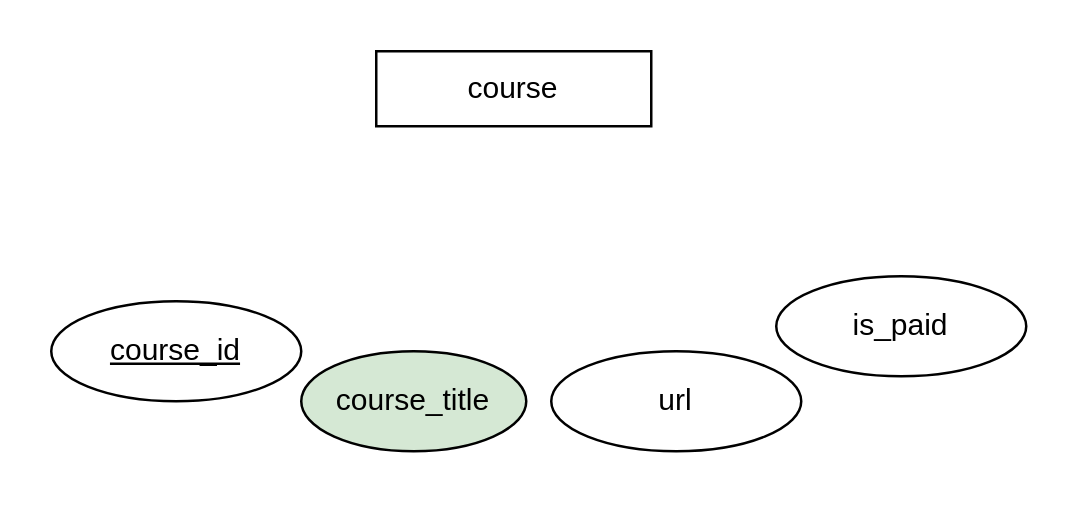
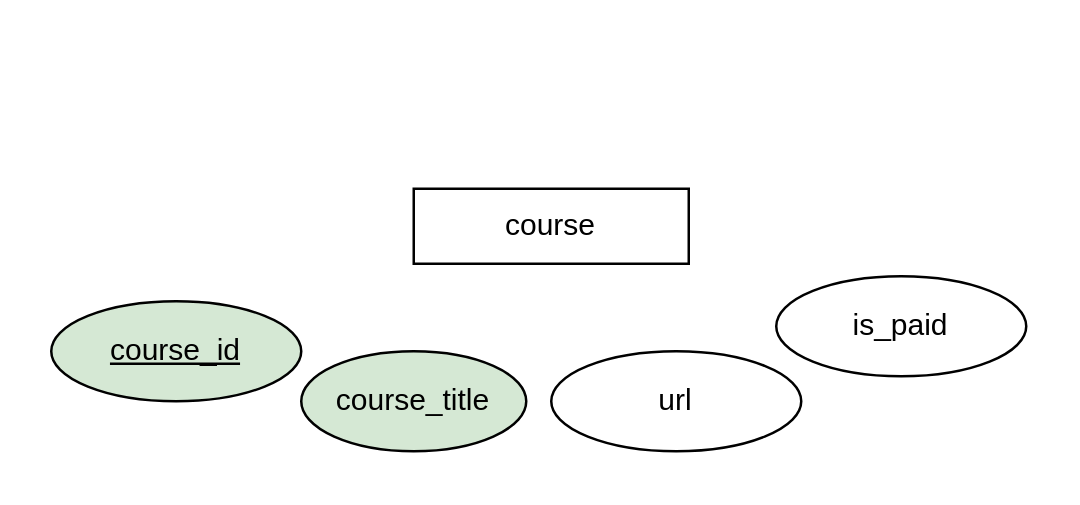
(514, 89) -> (551, 226)
(176, 351) -> (176, 351)
